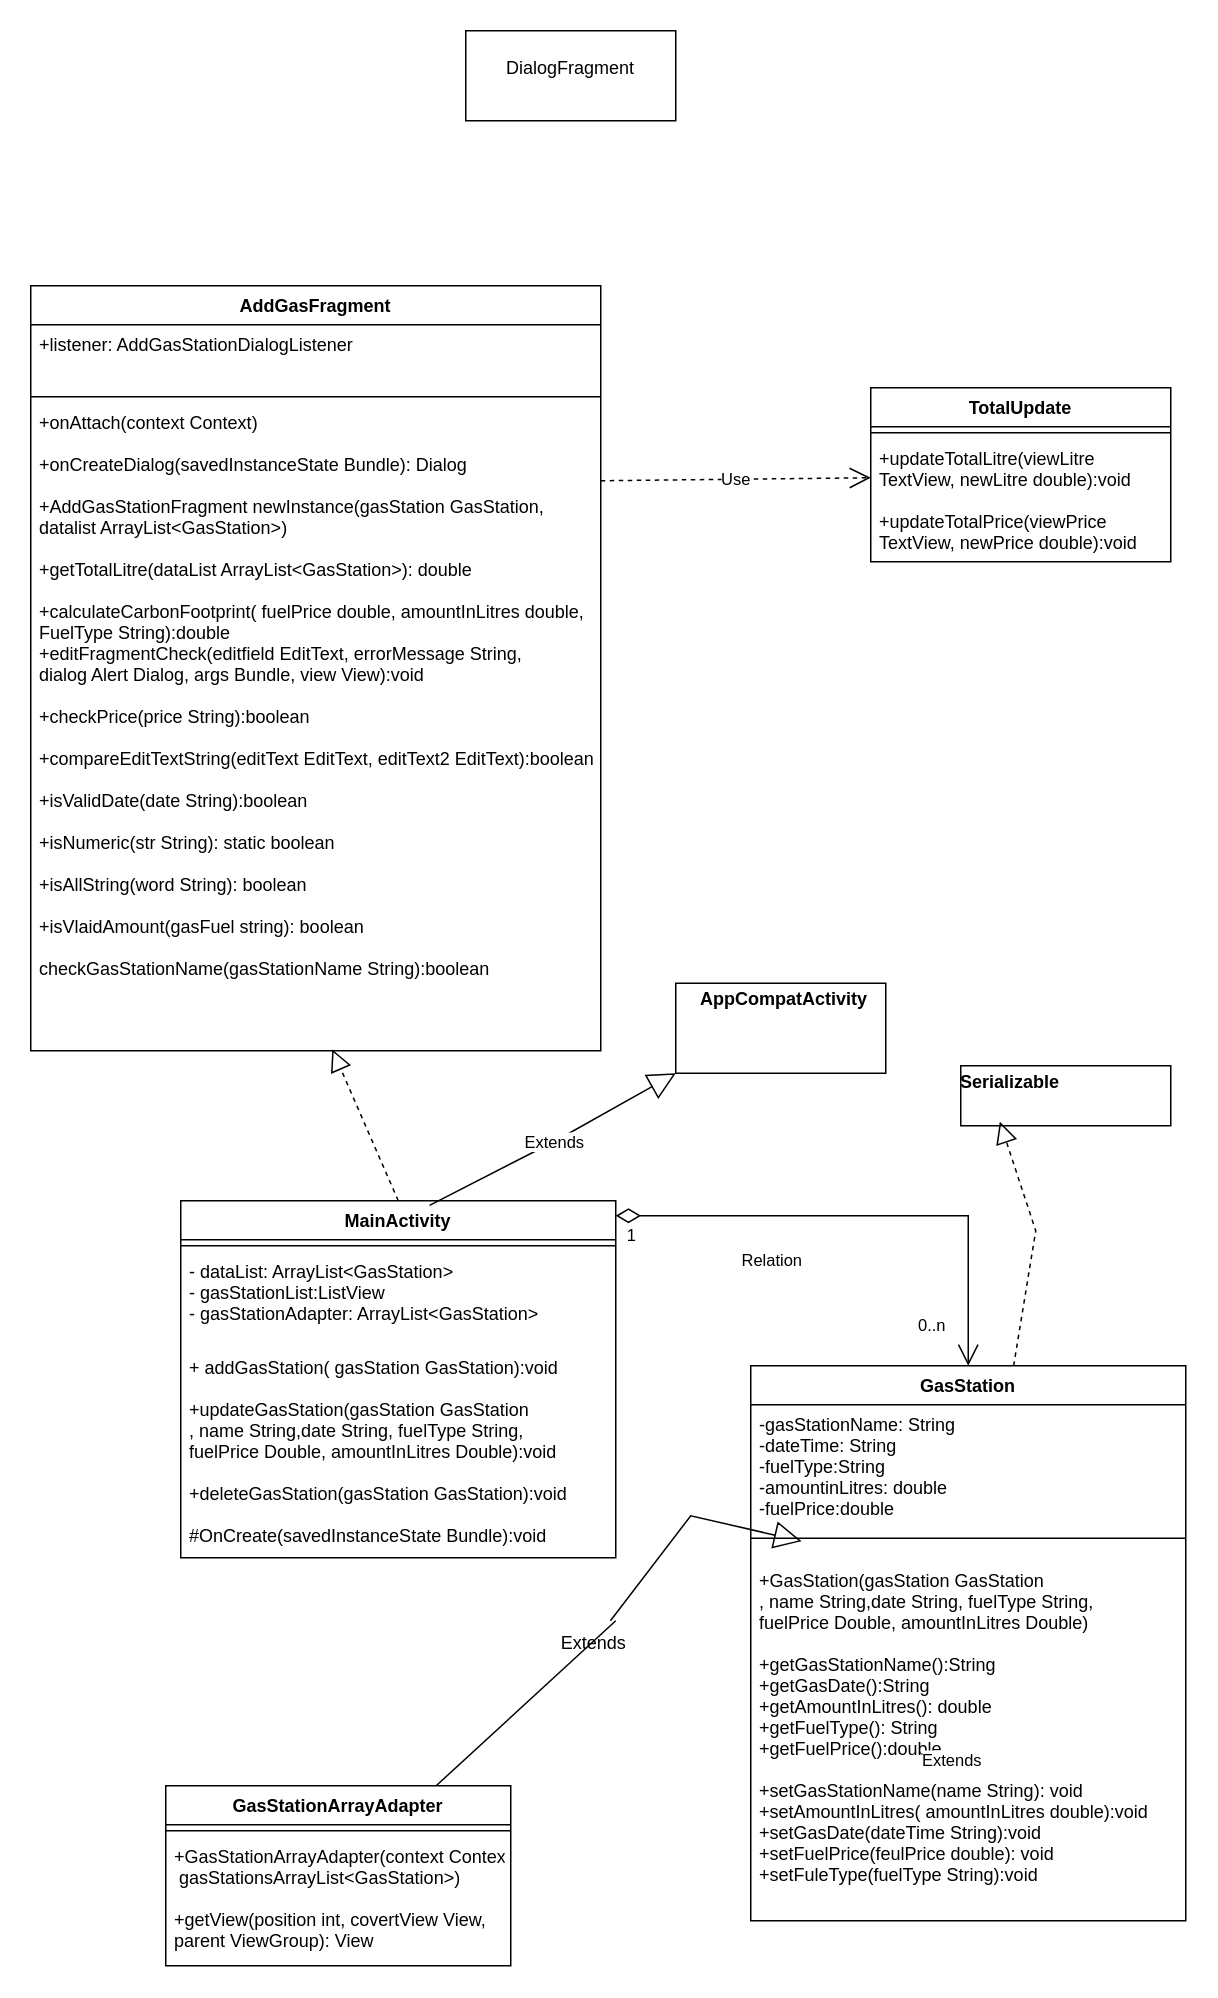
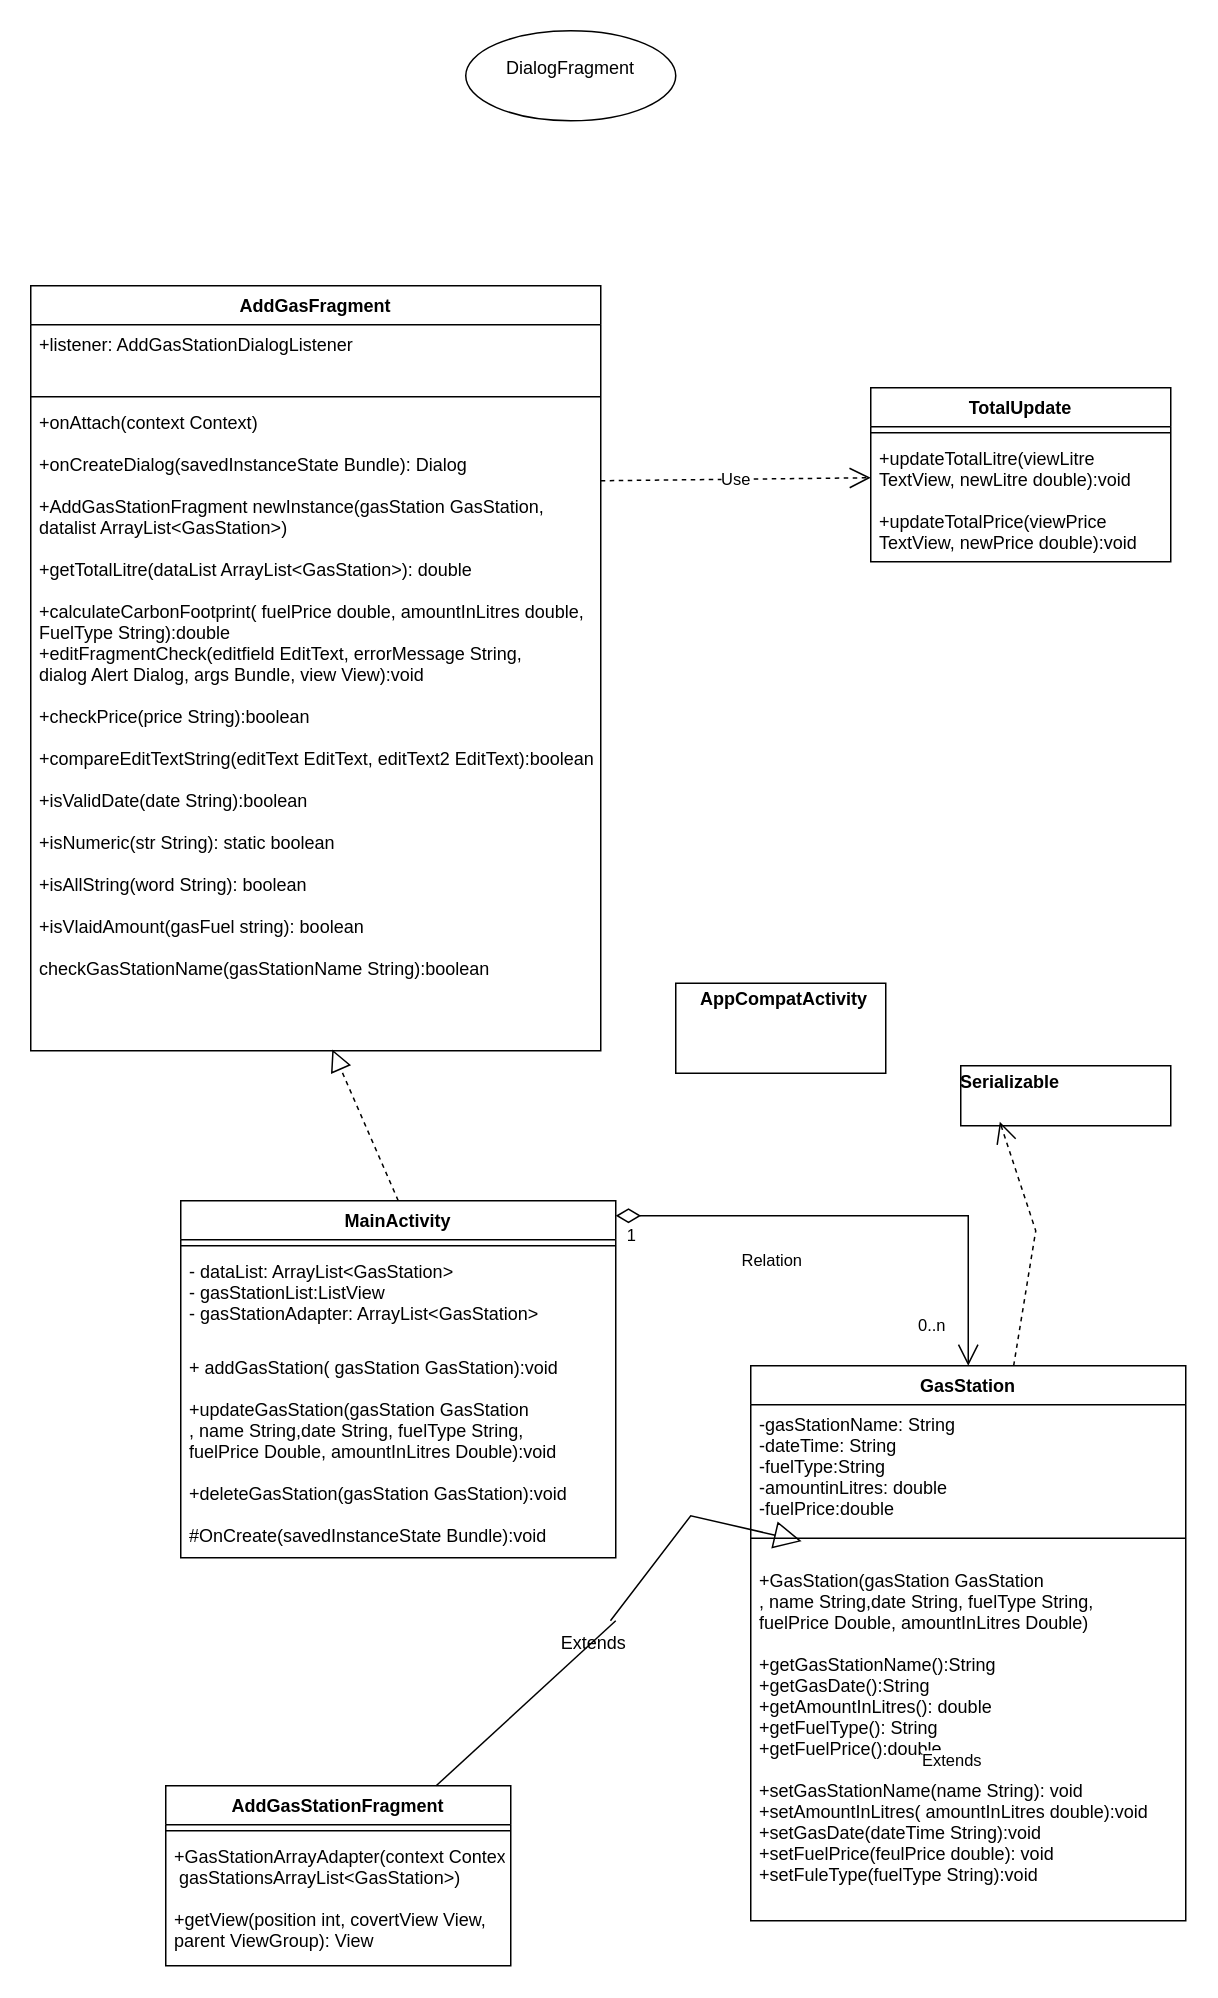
(571, 76) -> (571, 76)
(1007, 1143) -> (1004, 1134)
(541, 1148) -> none
(338, 1806) -> (338, 1806)
